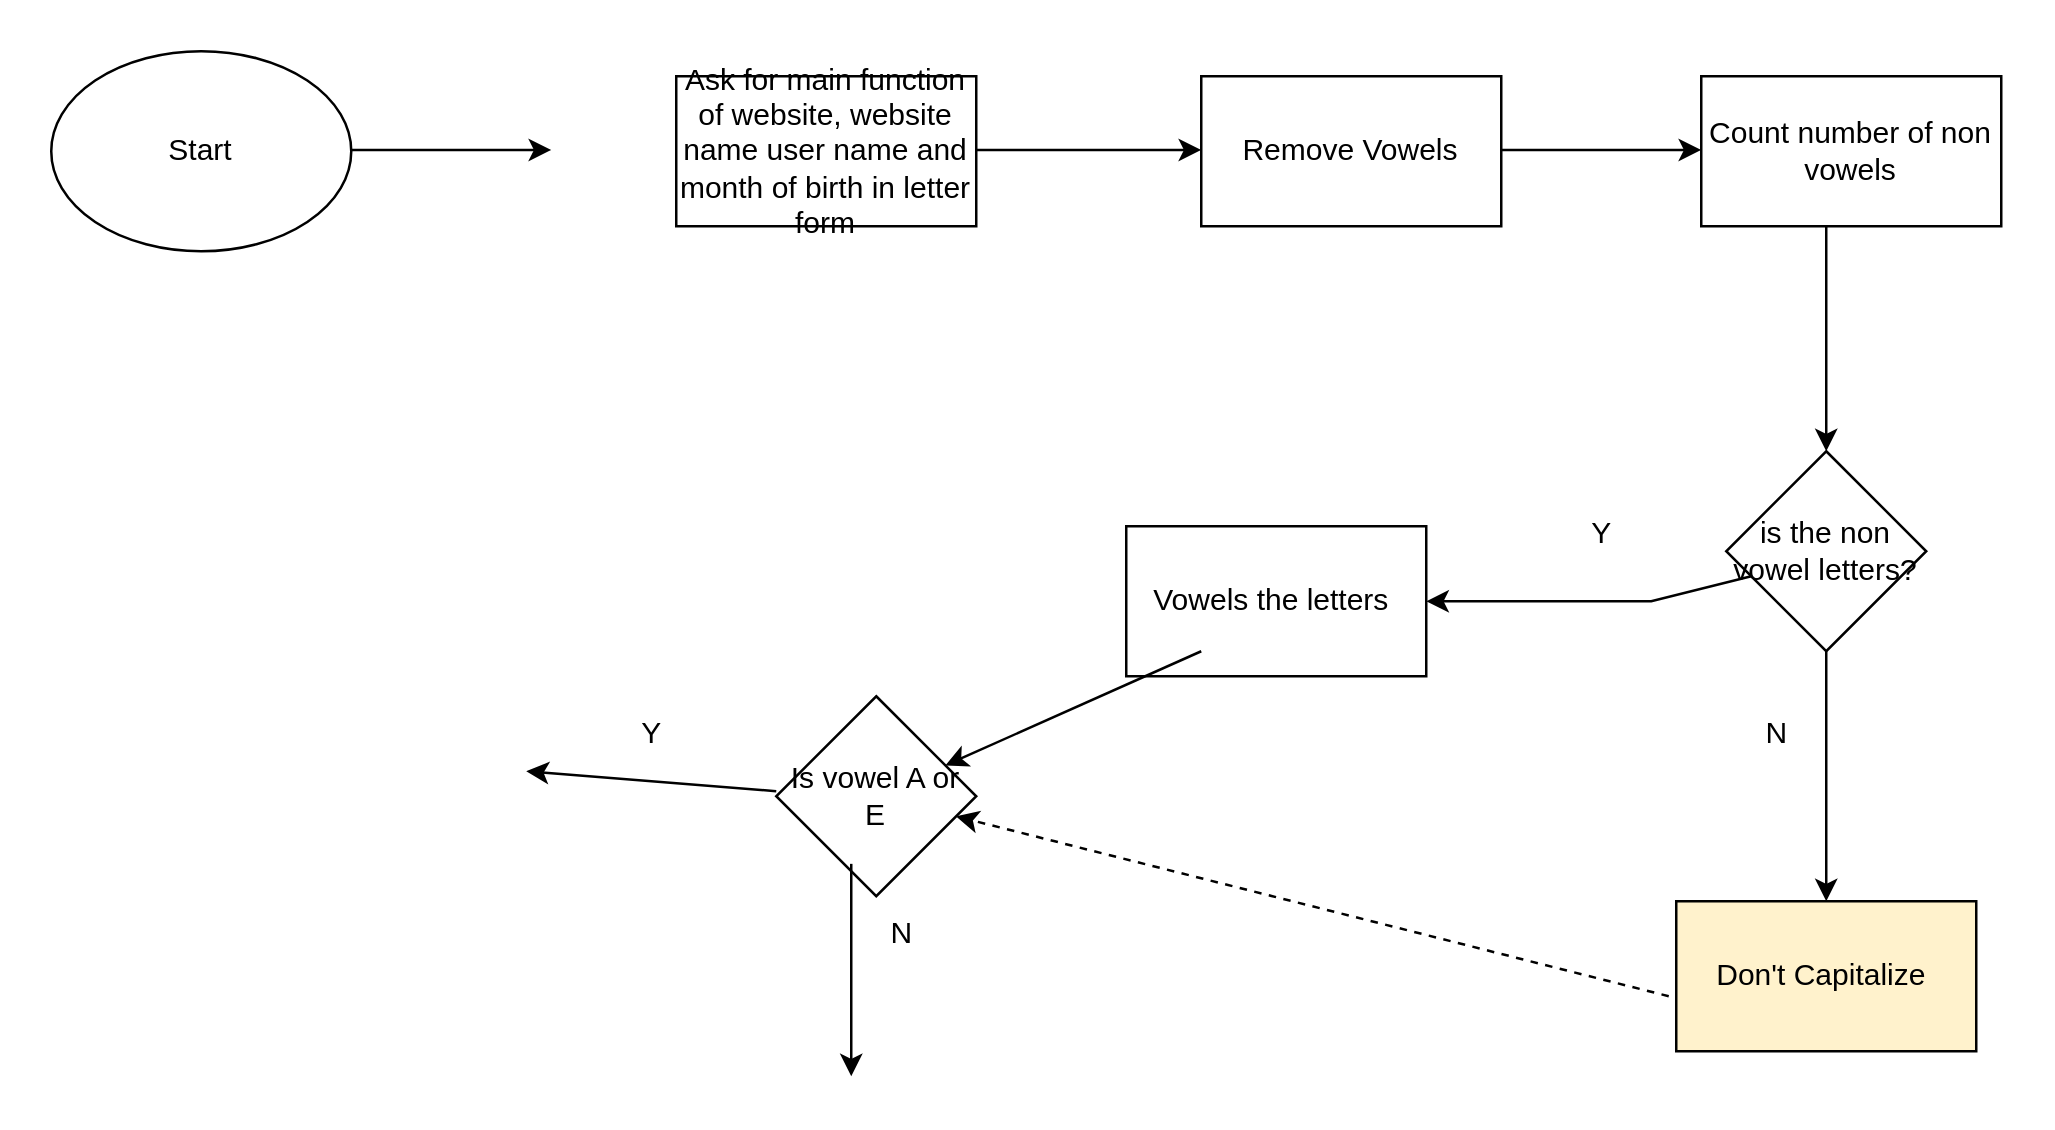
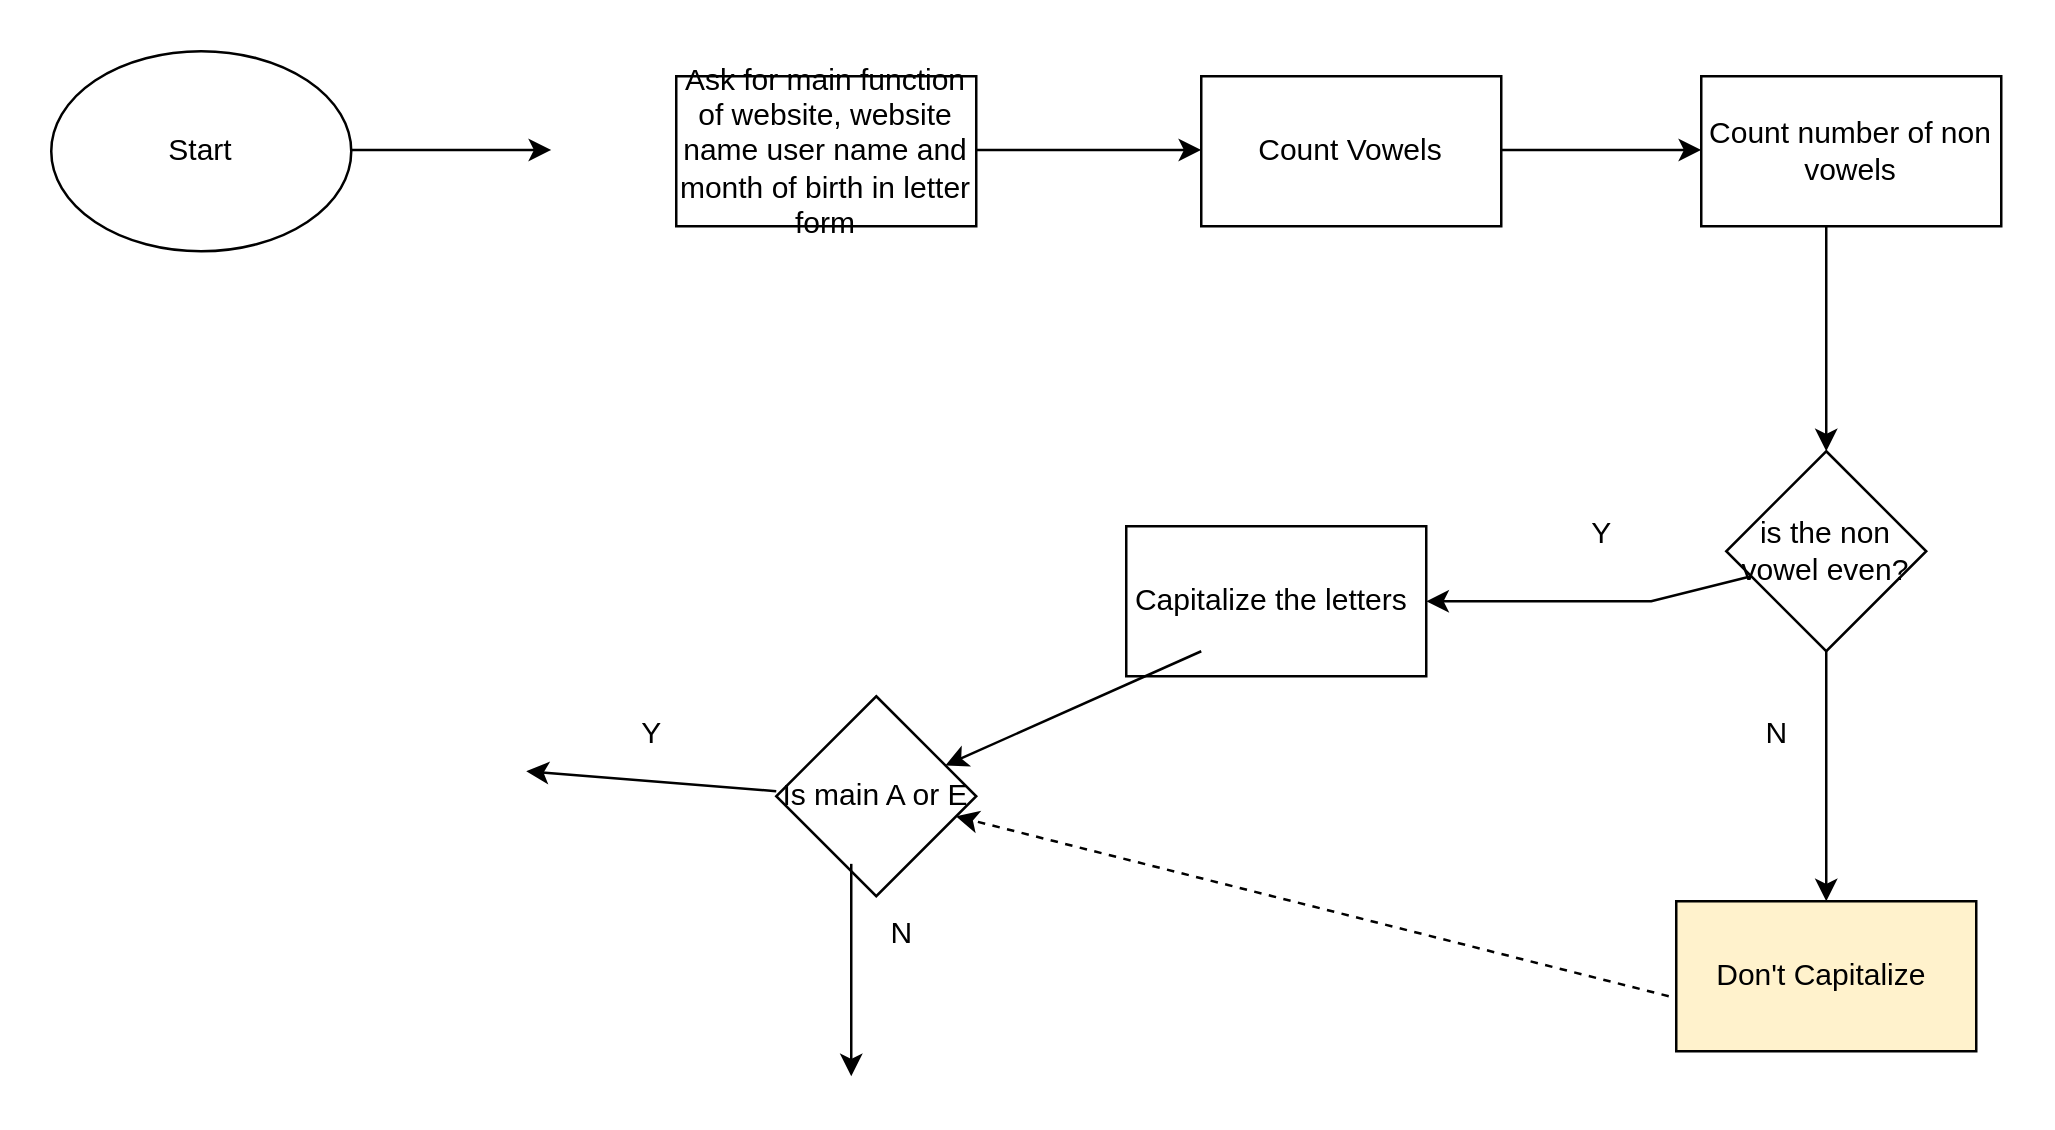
(1351, 151) -> (1351, 151)
(1826, 551) -> (1826, 551)
(1276, 601) -> (1276, 601)
(876, 796) -> (876, 796)
